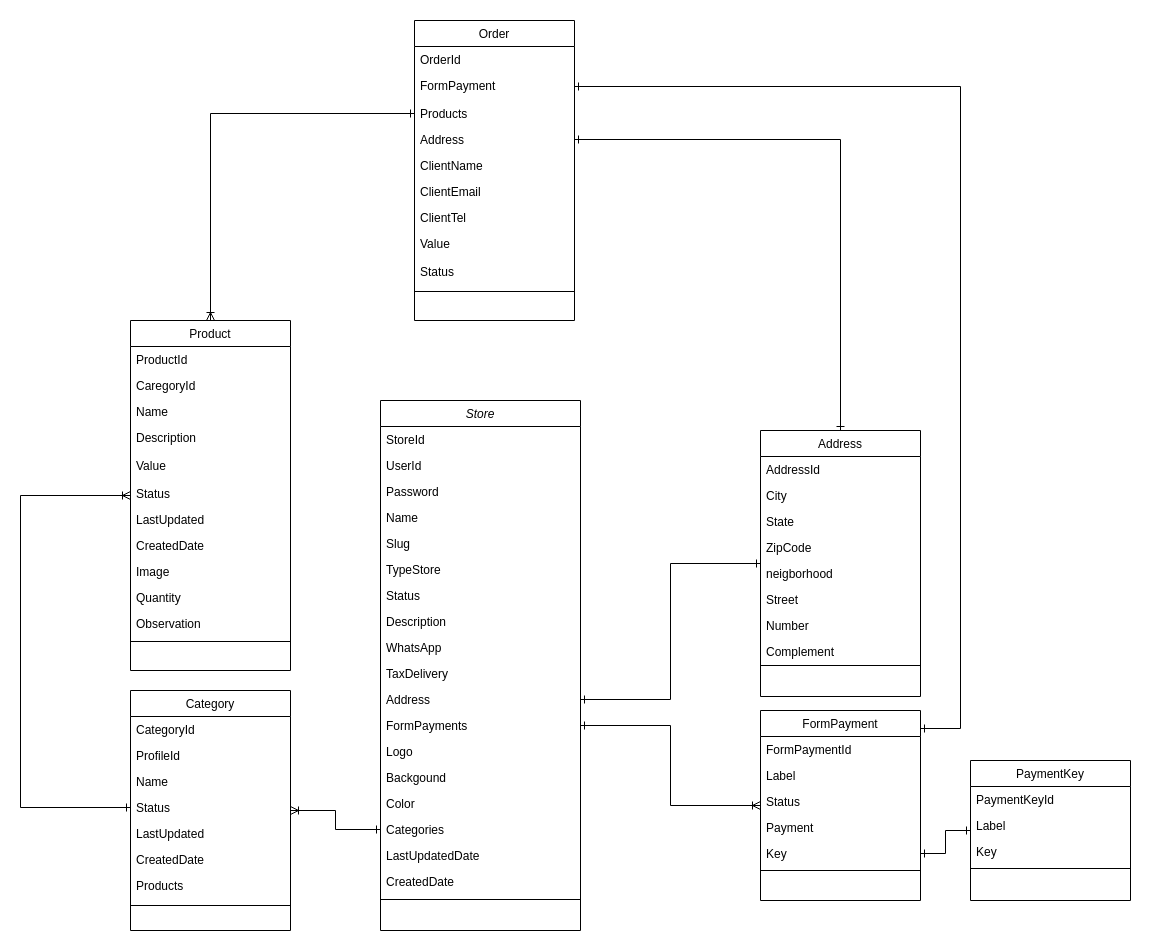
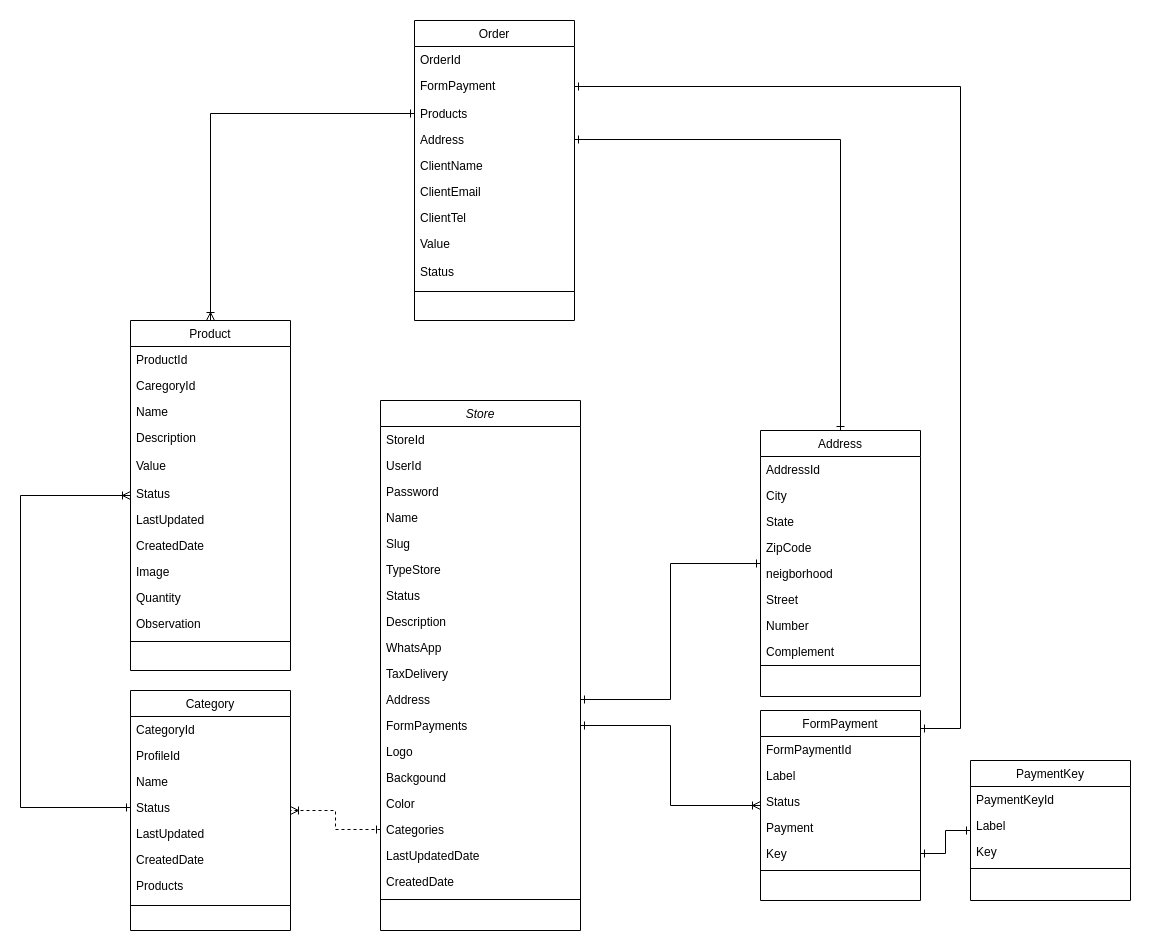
(336, 820) -> (336, 820)
